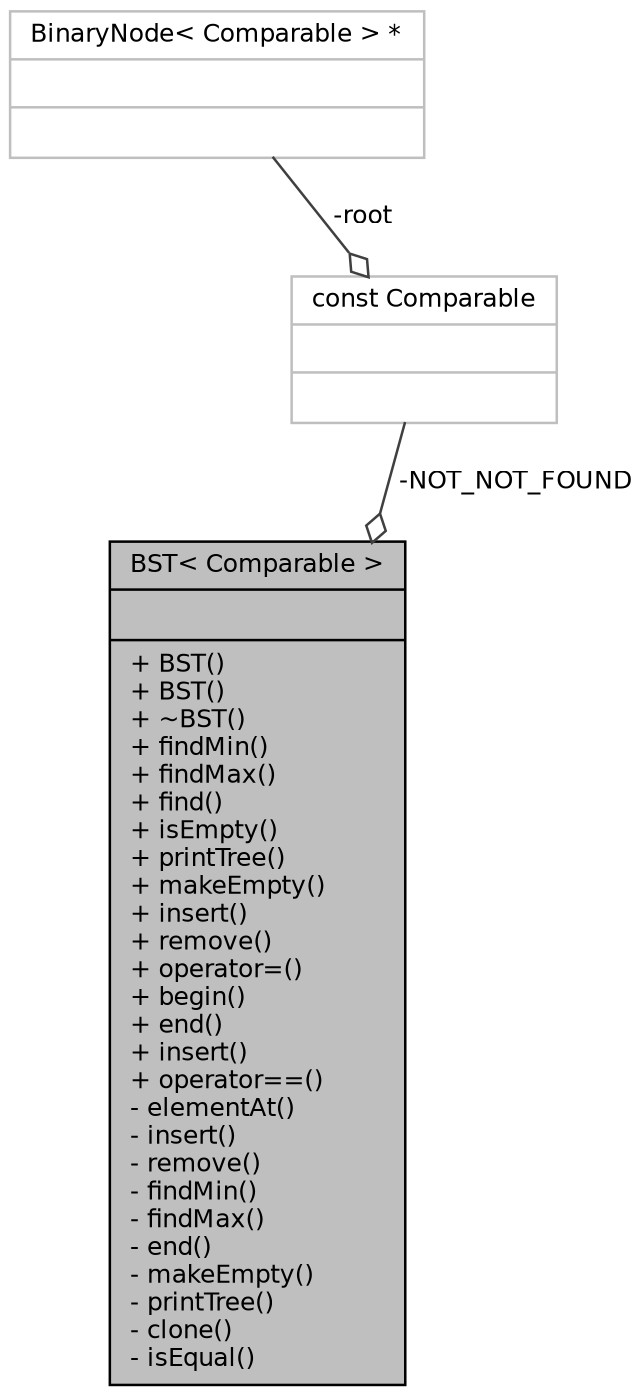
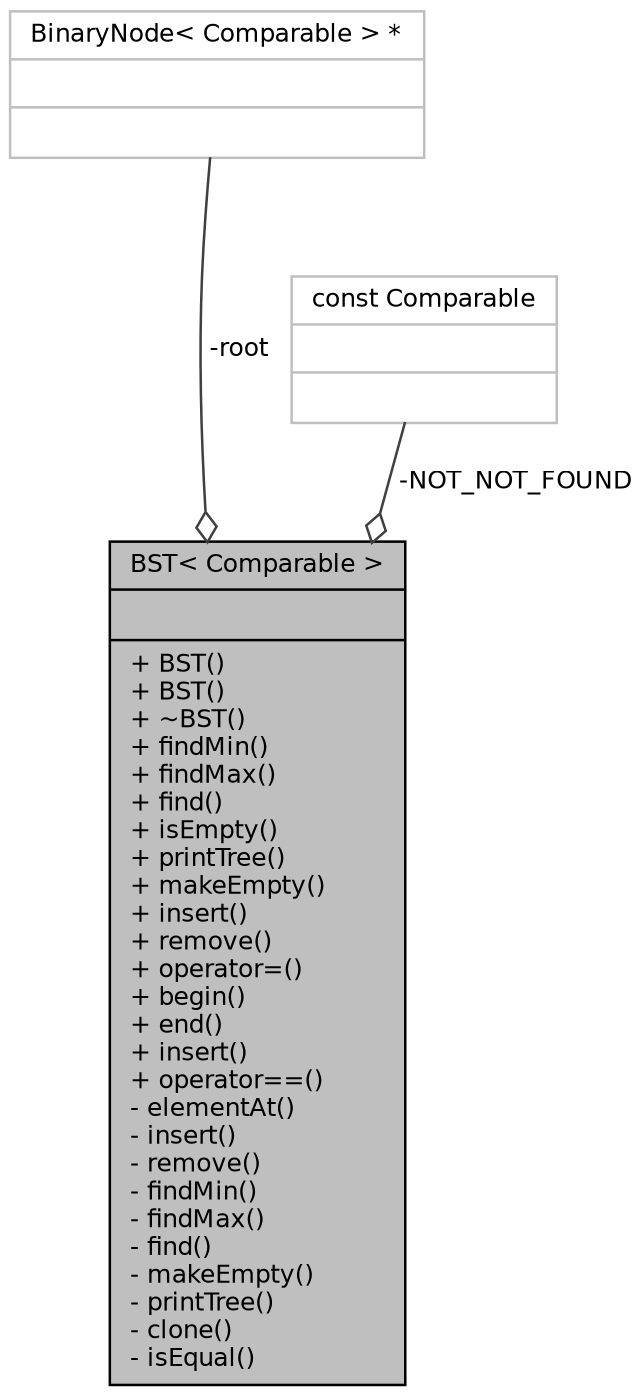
(311, 205) -> (201, 334)
(172, 1247) -> (172, 1247)
